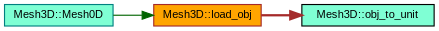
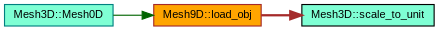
(207, 15) -> (207, 15)
(368, 15) -> (368, 15)
